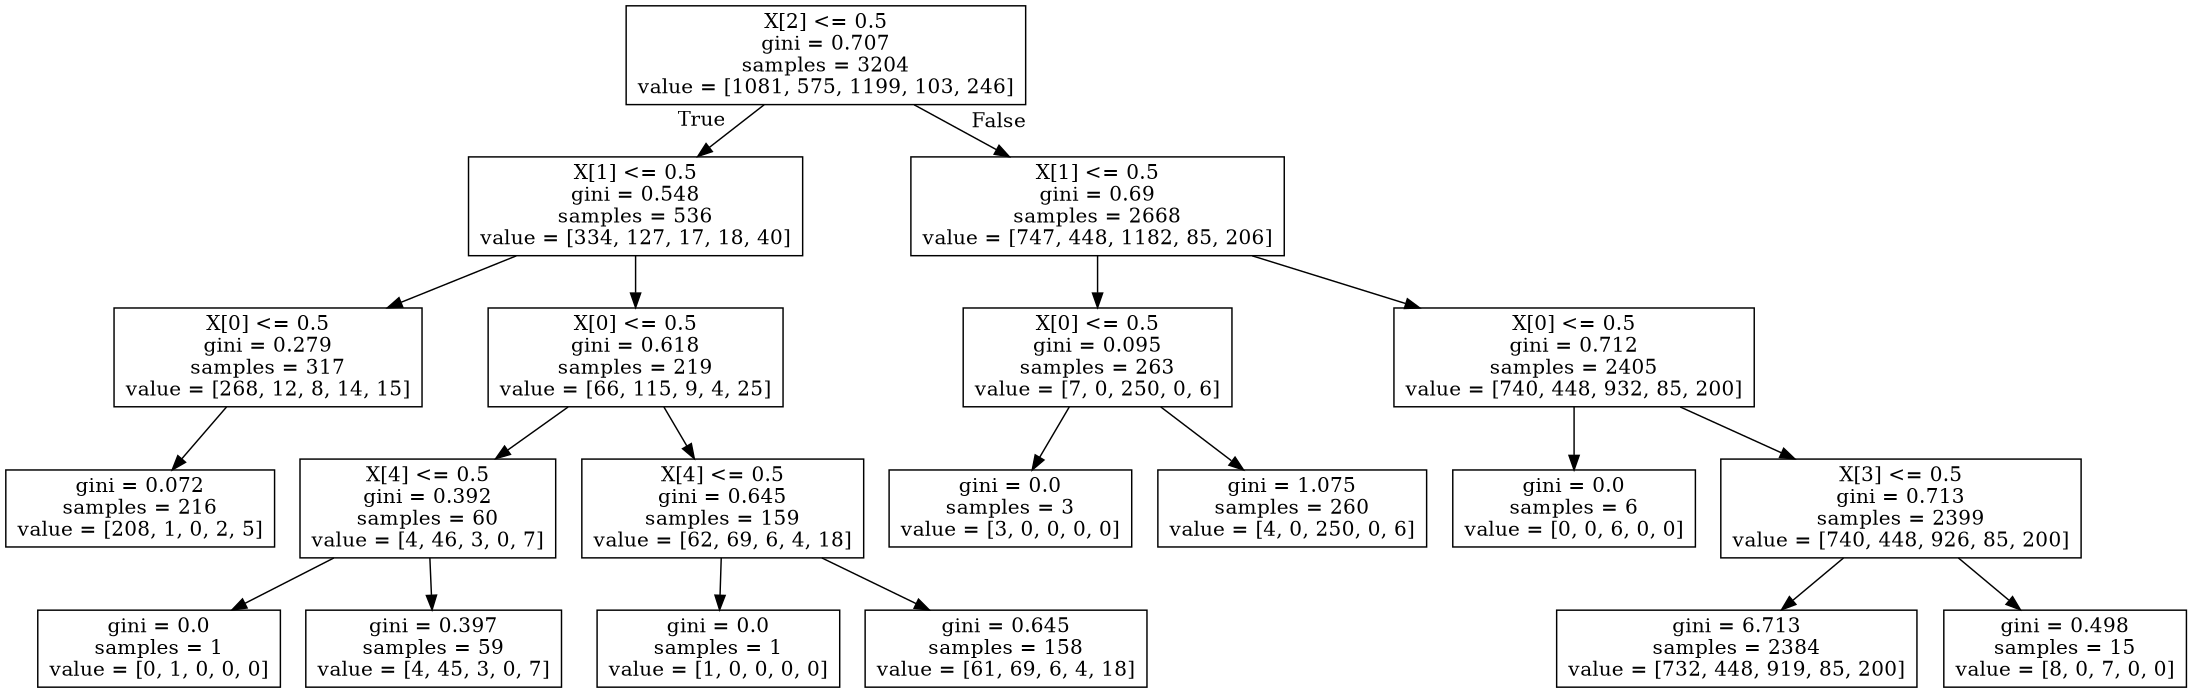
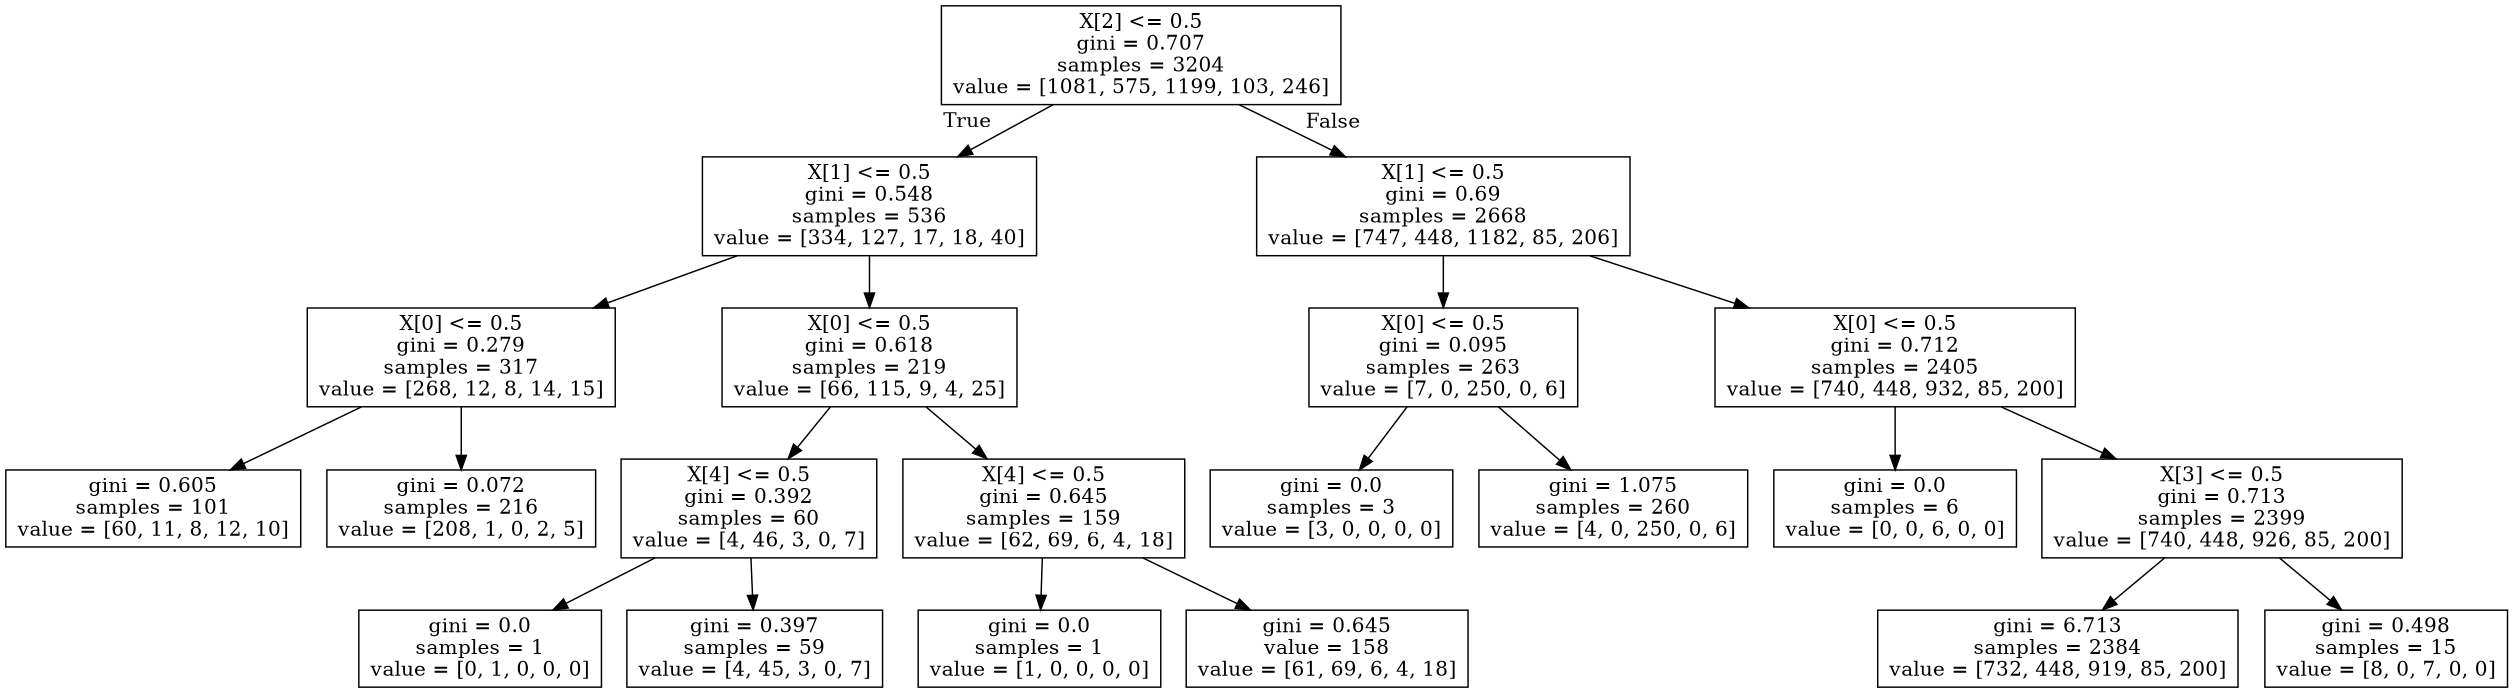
none -> (153, 508)
(1006, 649) -> (1327, 649)
